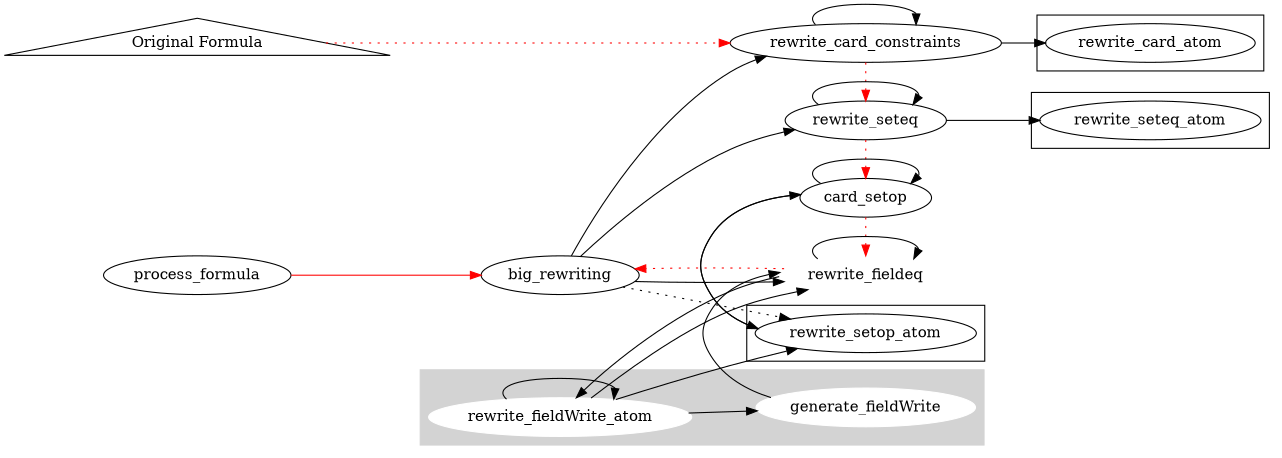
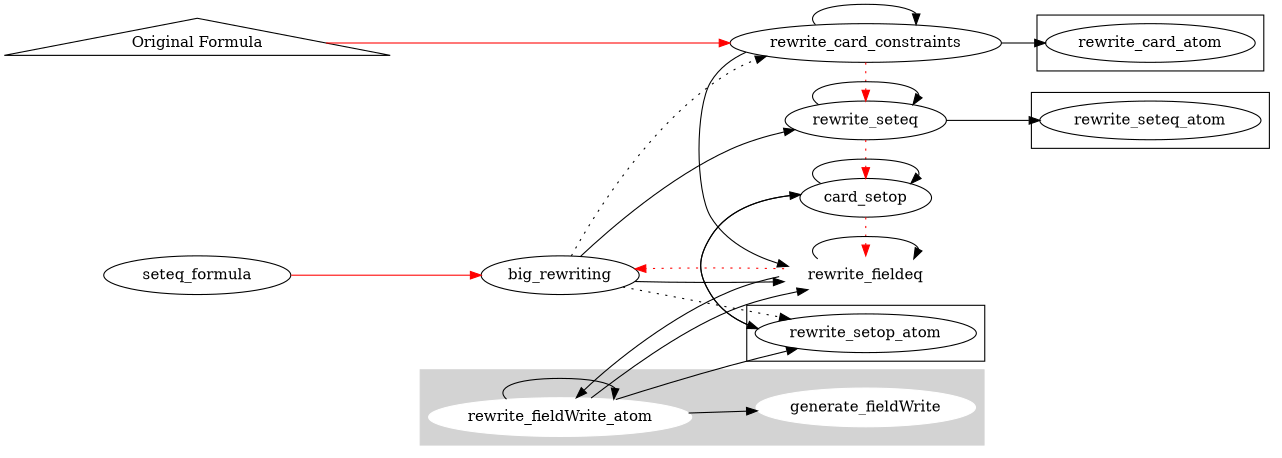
(523, 43) -> (523, 43)
(649, 143) -> (649, 143)
(197, 275) -> (197, 275)
(703, 335) -> (700, 174)
